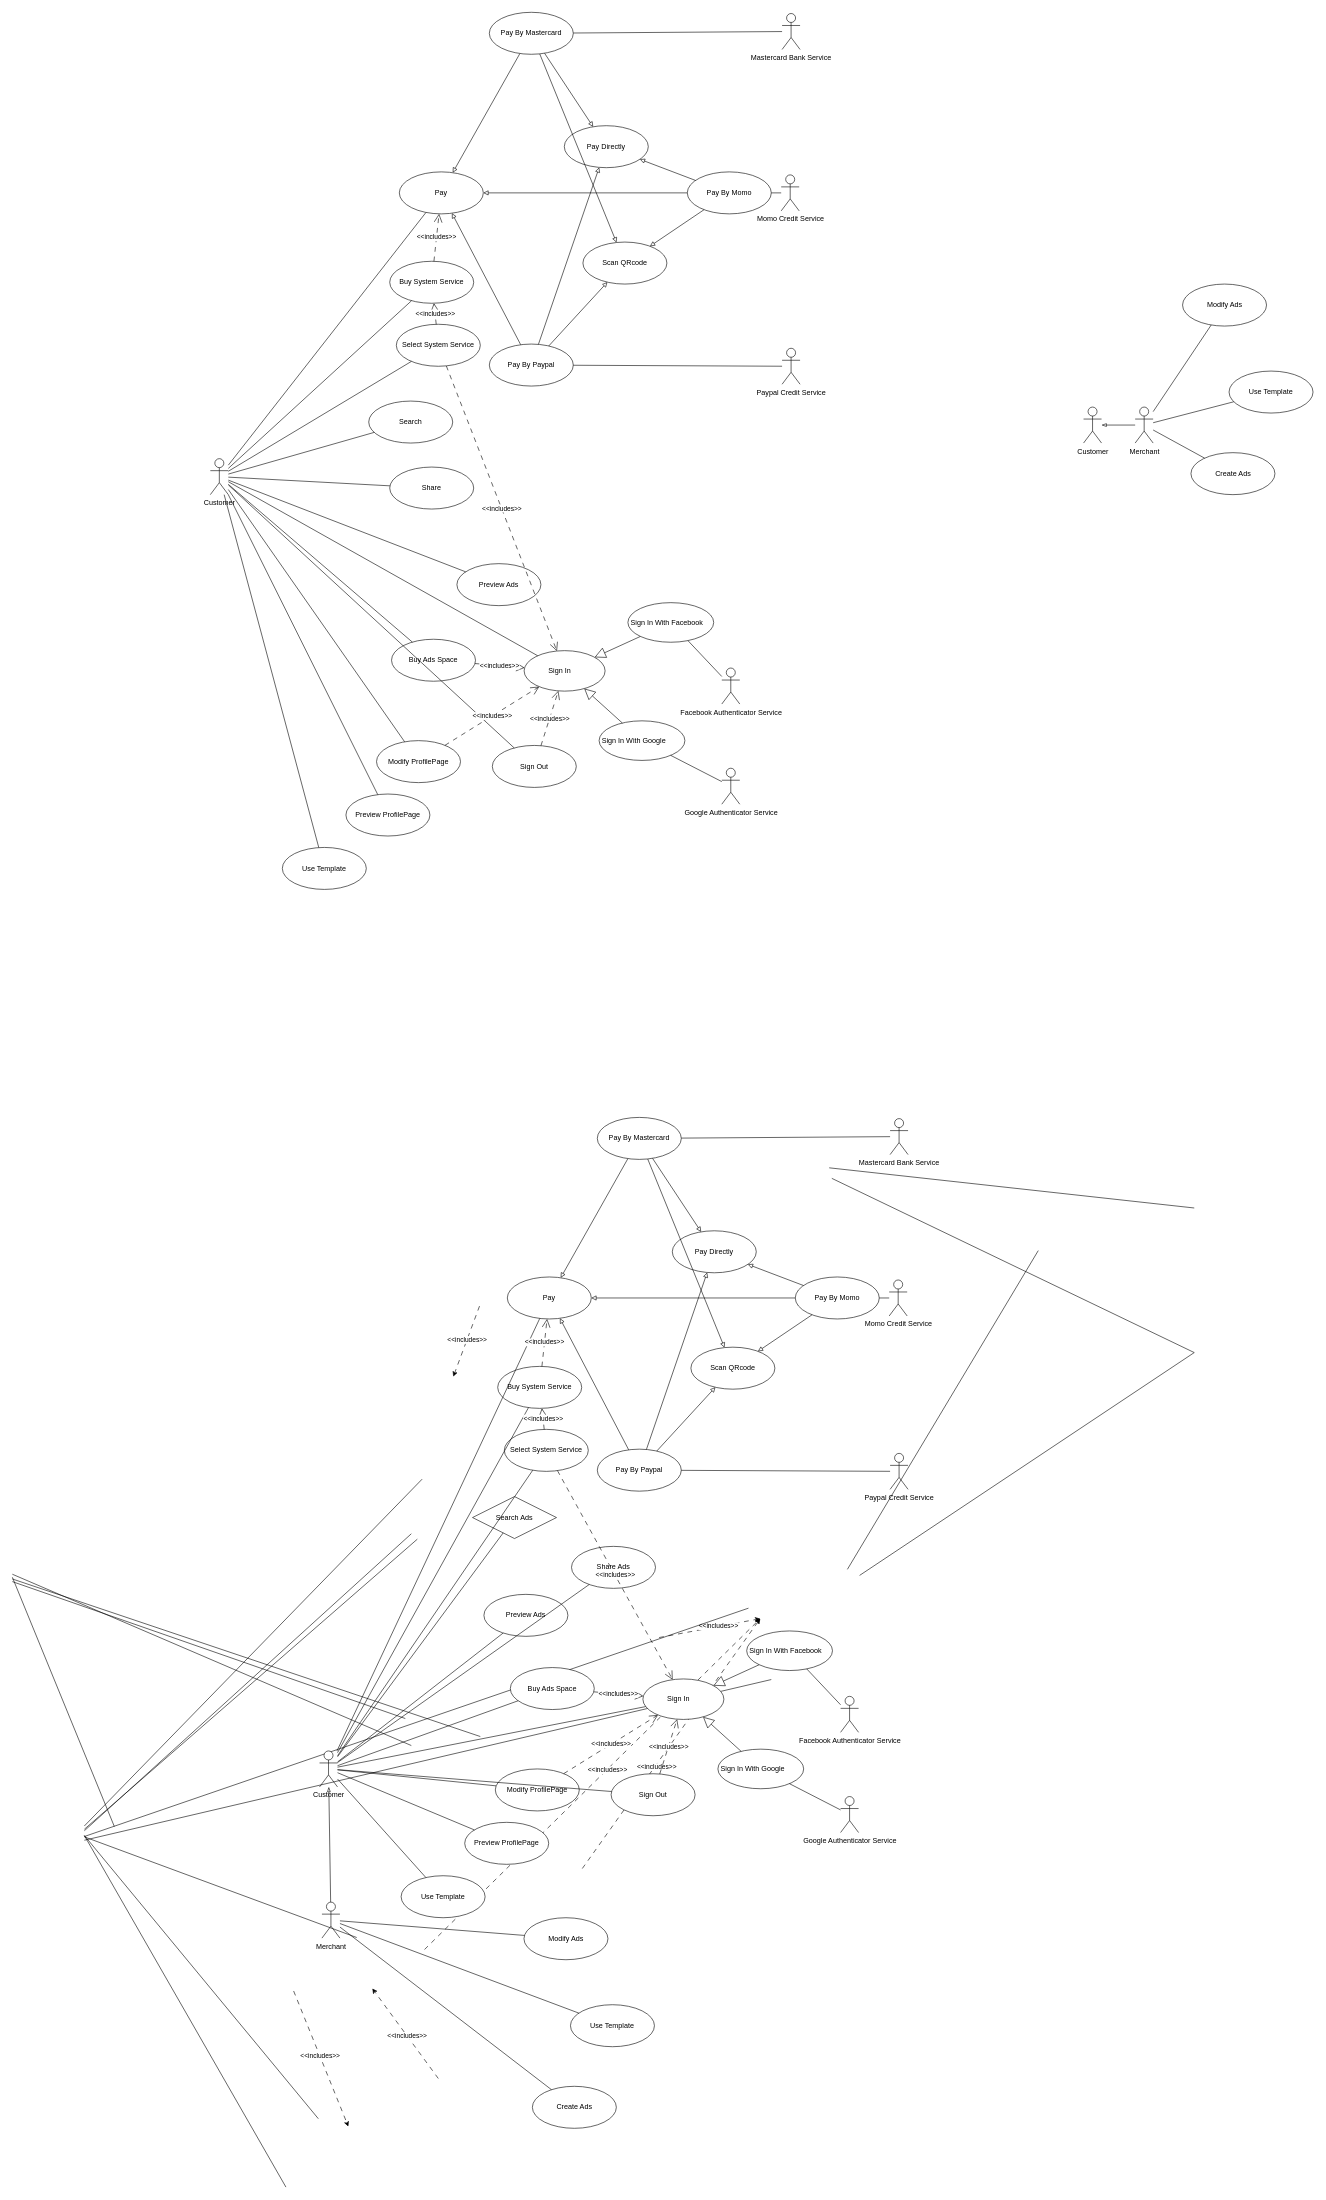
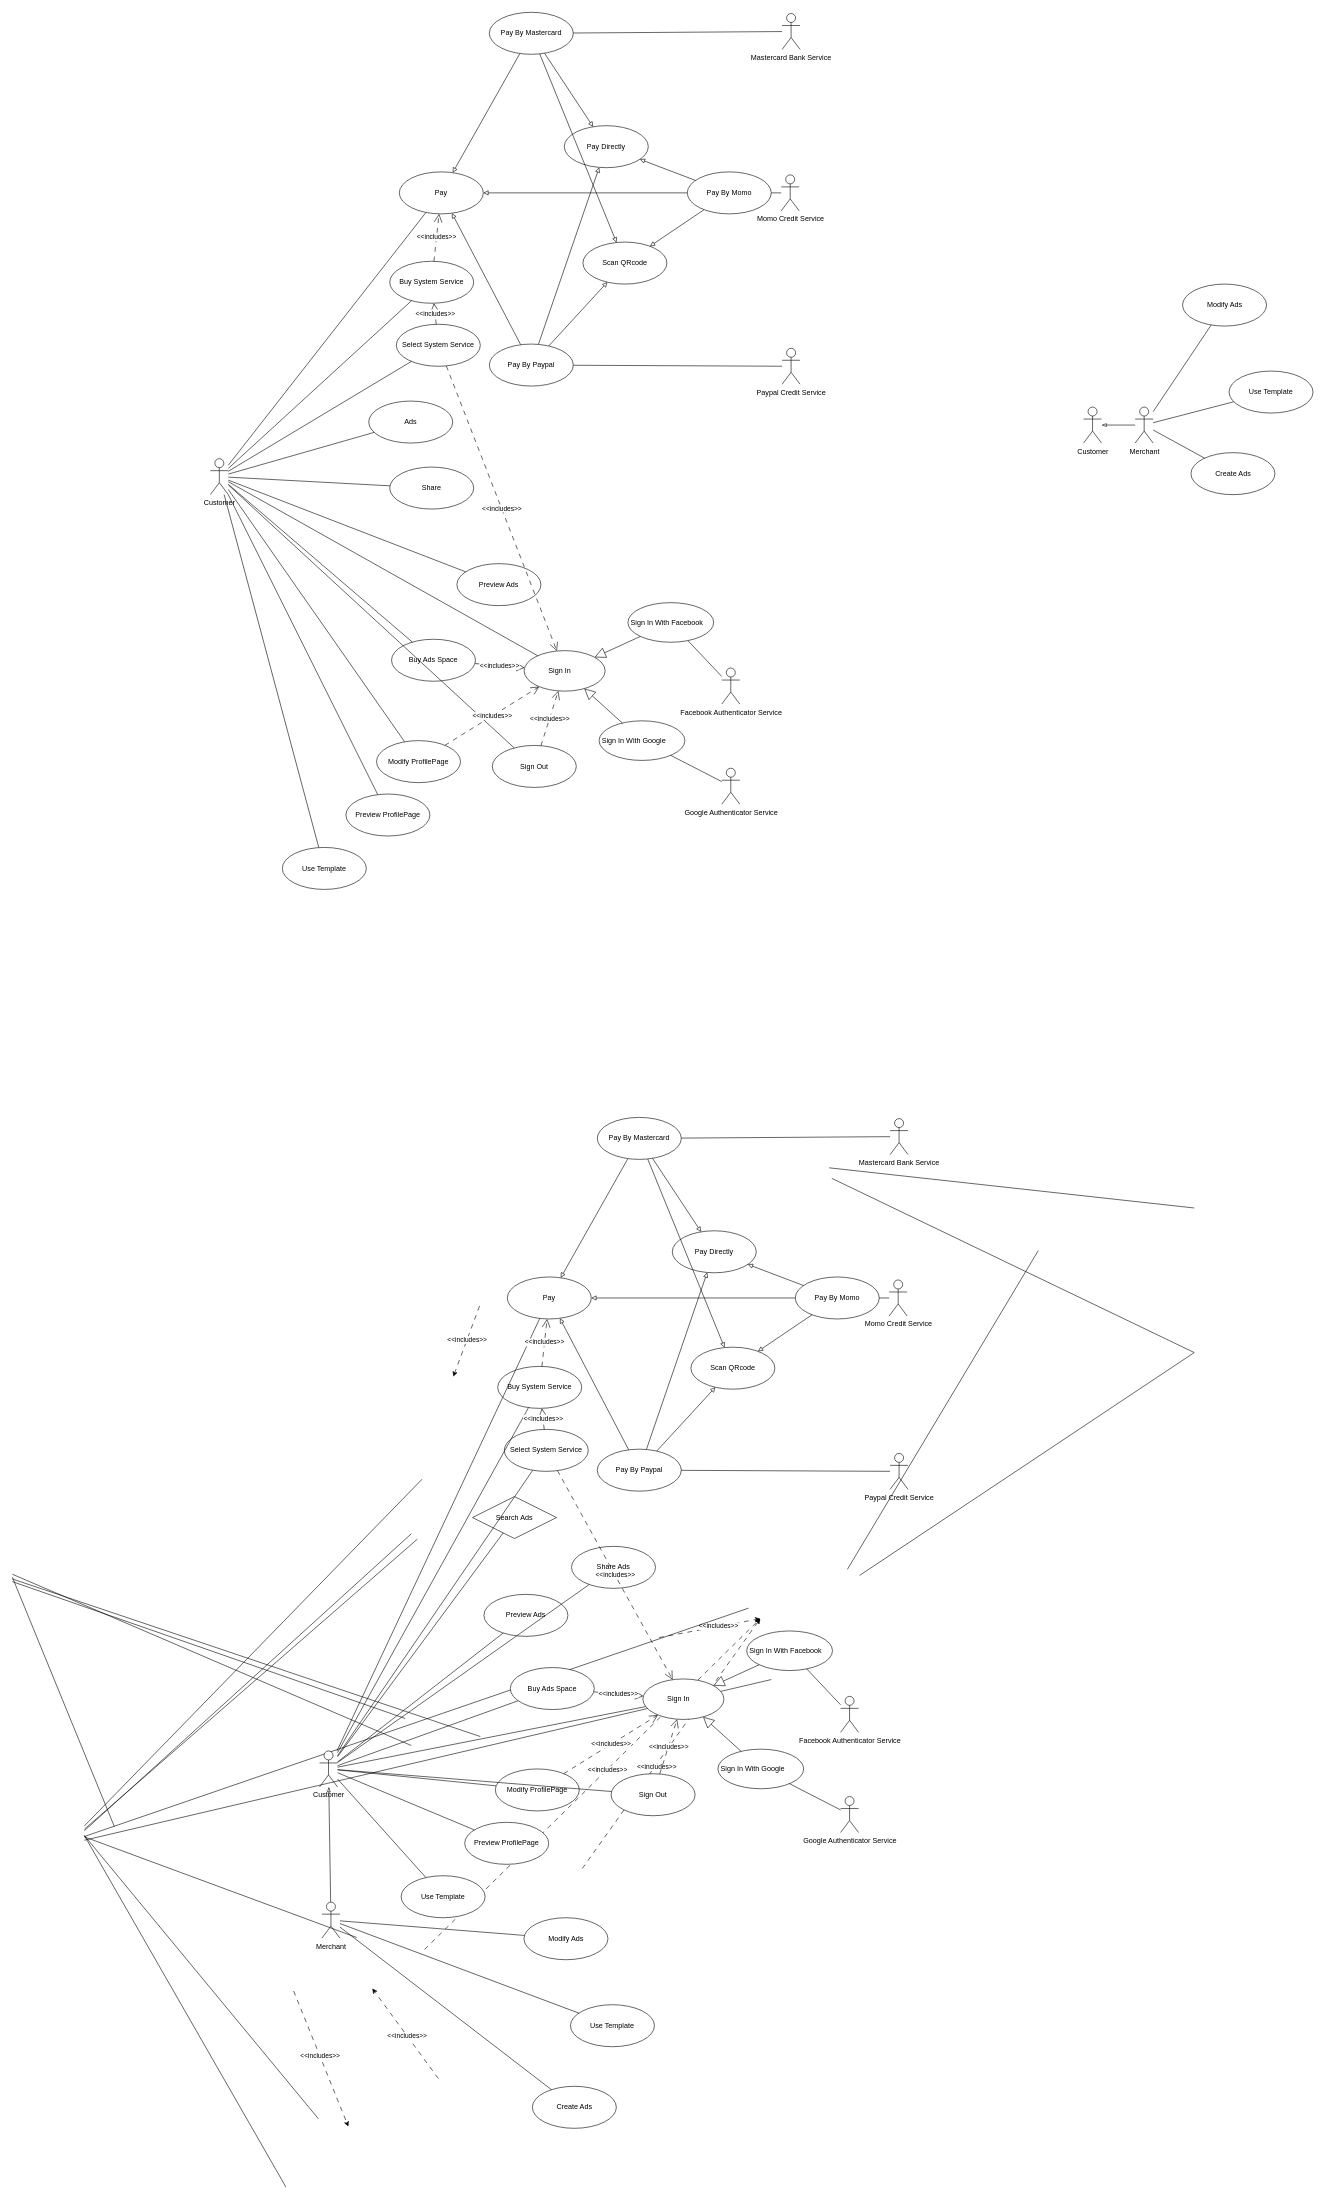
(411, 422) -> (411, 422)
